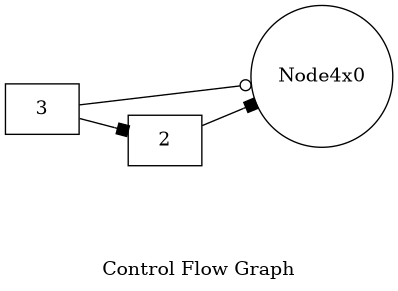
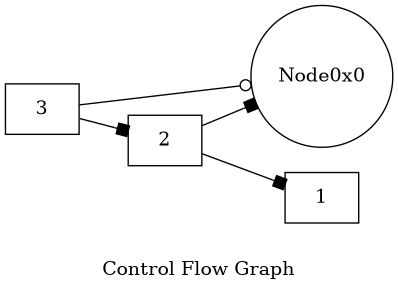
(322, 76) -> (322, 76)
none -> (322, 198)
